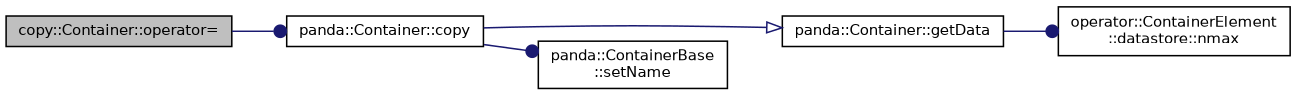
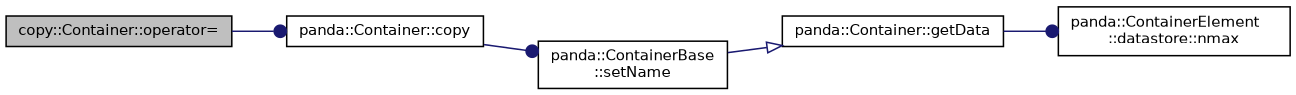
(625, 26) -> (747, 50)
(1174, 31) -> (1174, 31)
